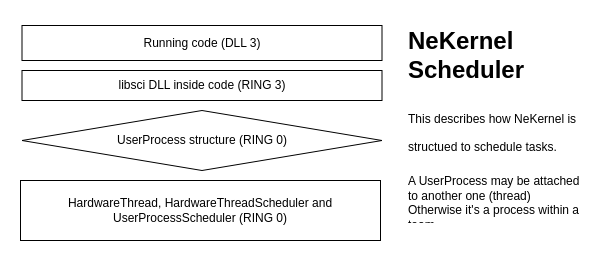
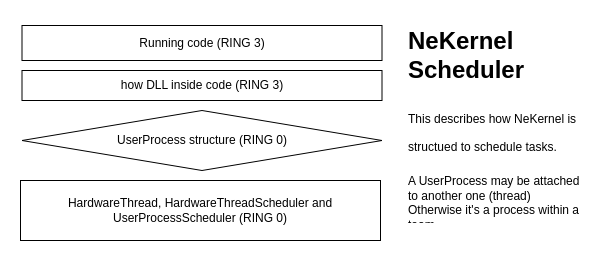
(203, 44) -> (203, 44)
(203, 86) -> (203, 86)
